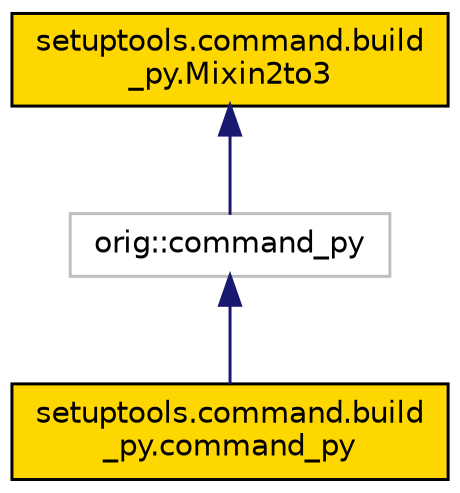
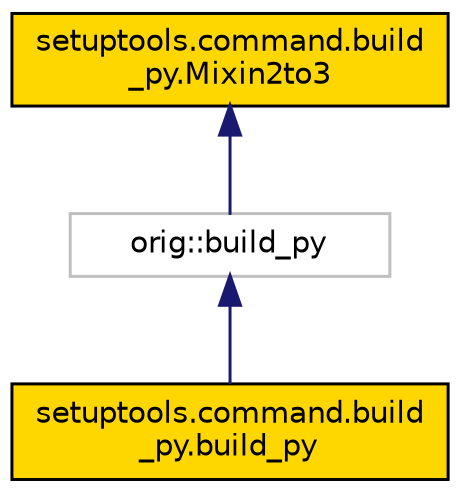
(230, 245) -> (230, 245)
(230, 432) -> (230, 432)
